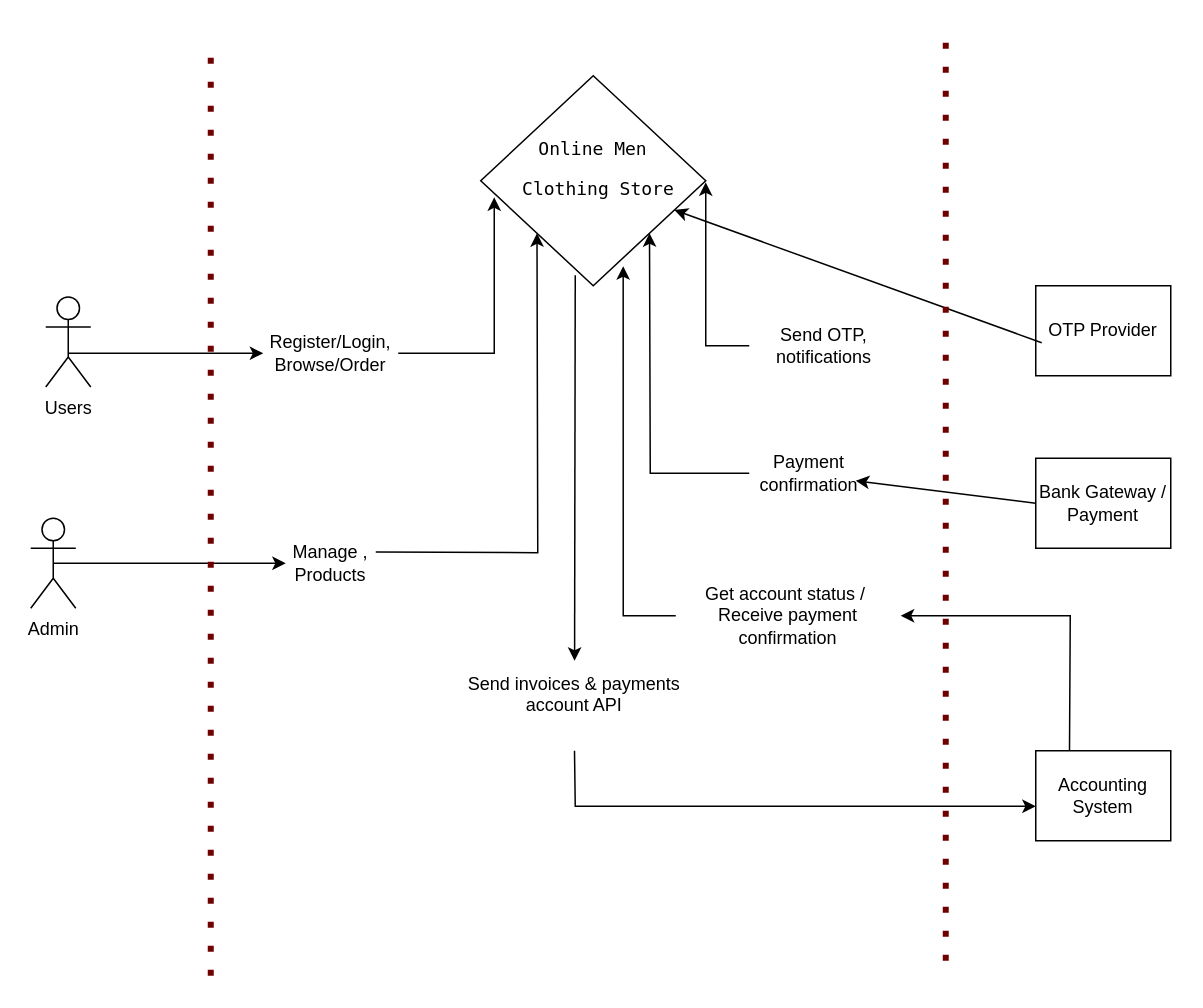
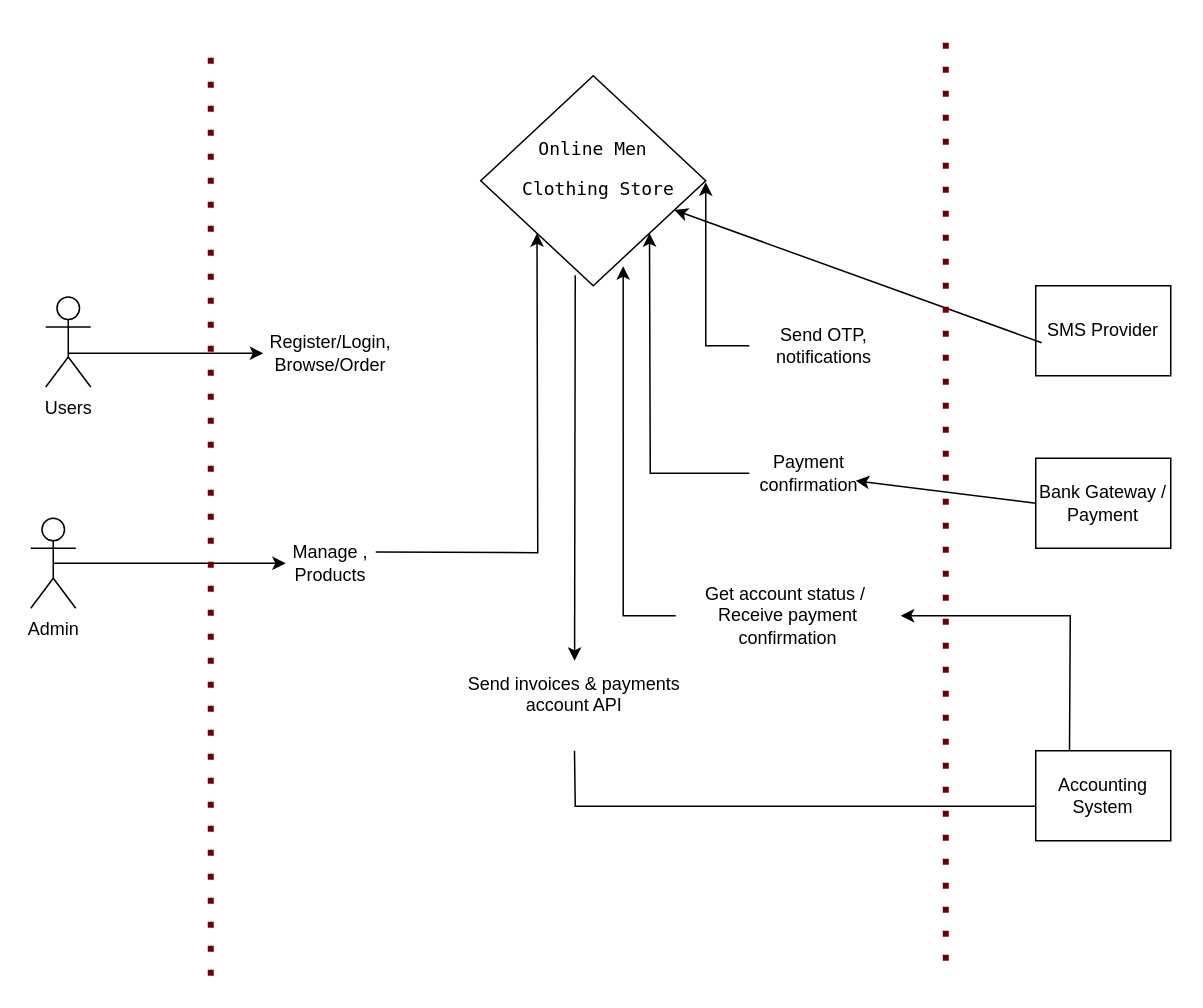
(494, 328) -> none
(1103, 331) -> (1103, 331)
(1024, 806) -> (1028, 806)
